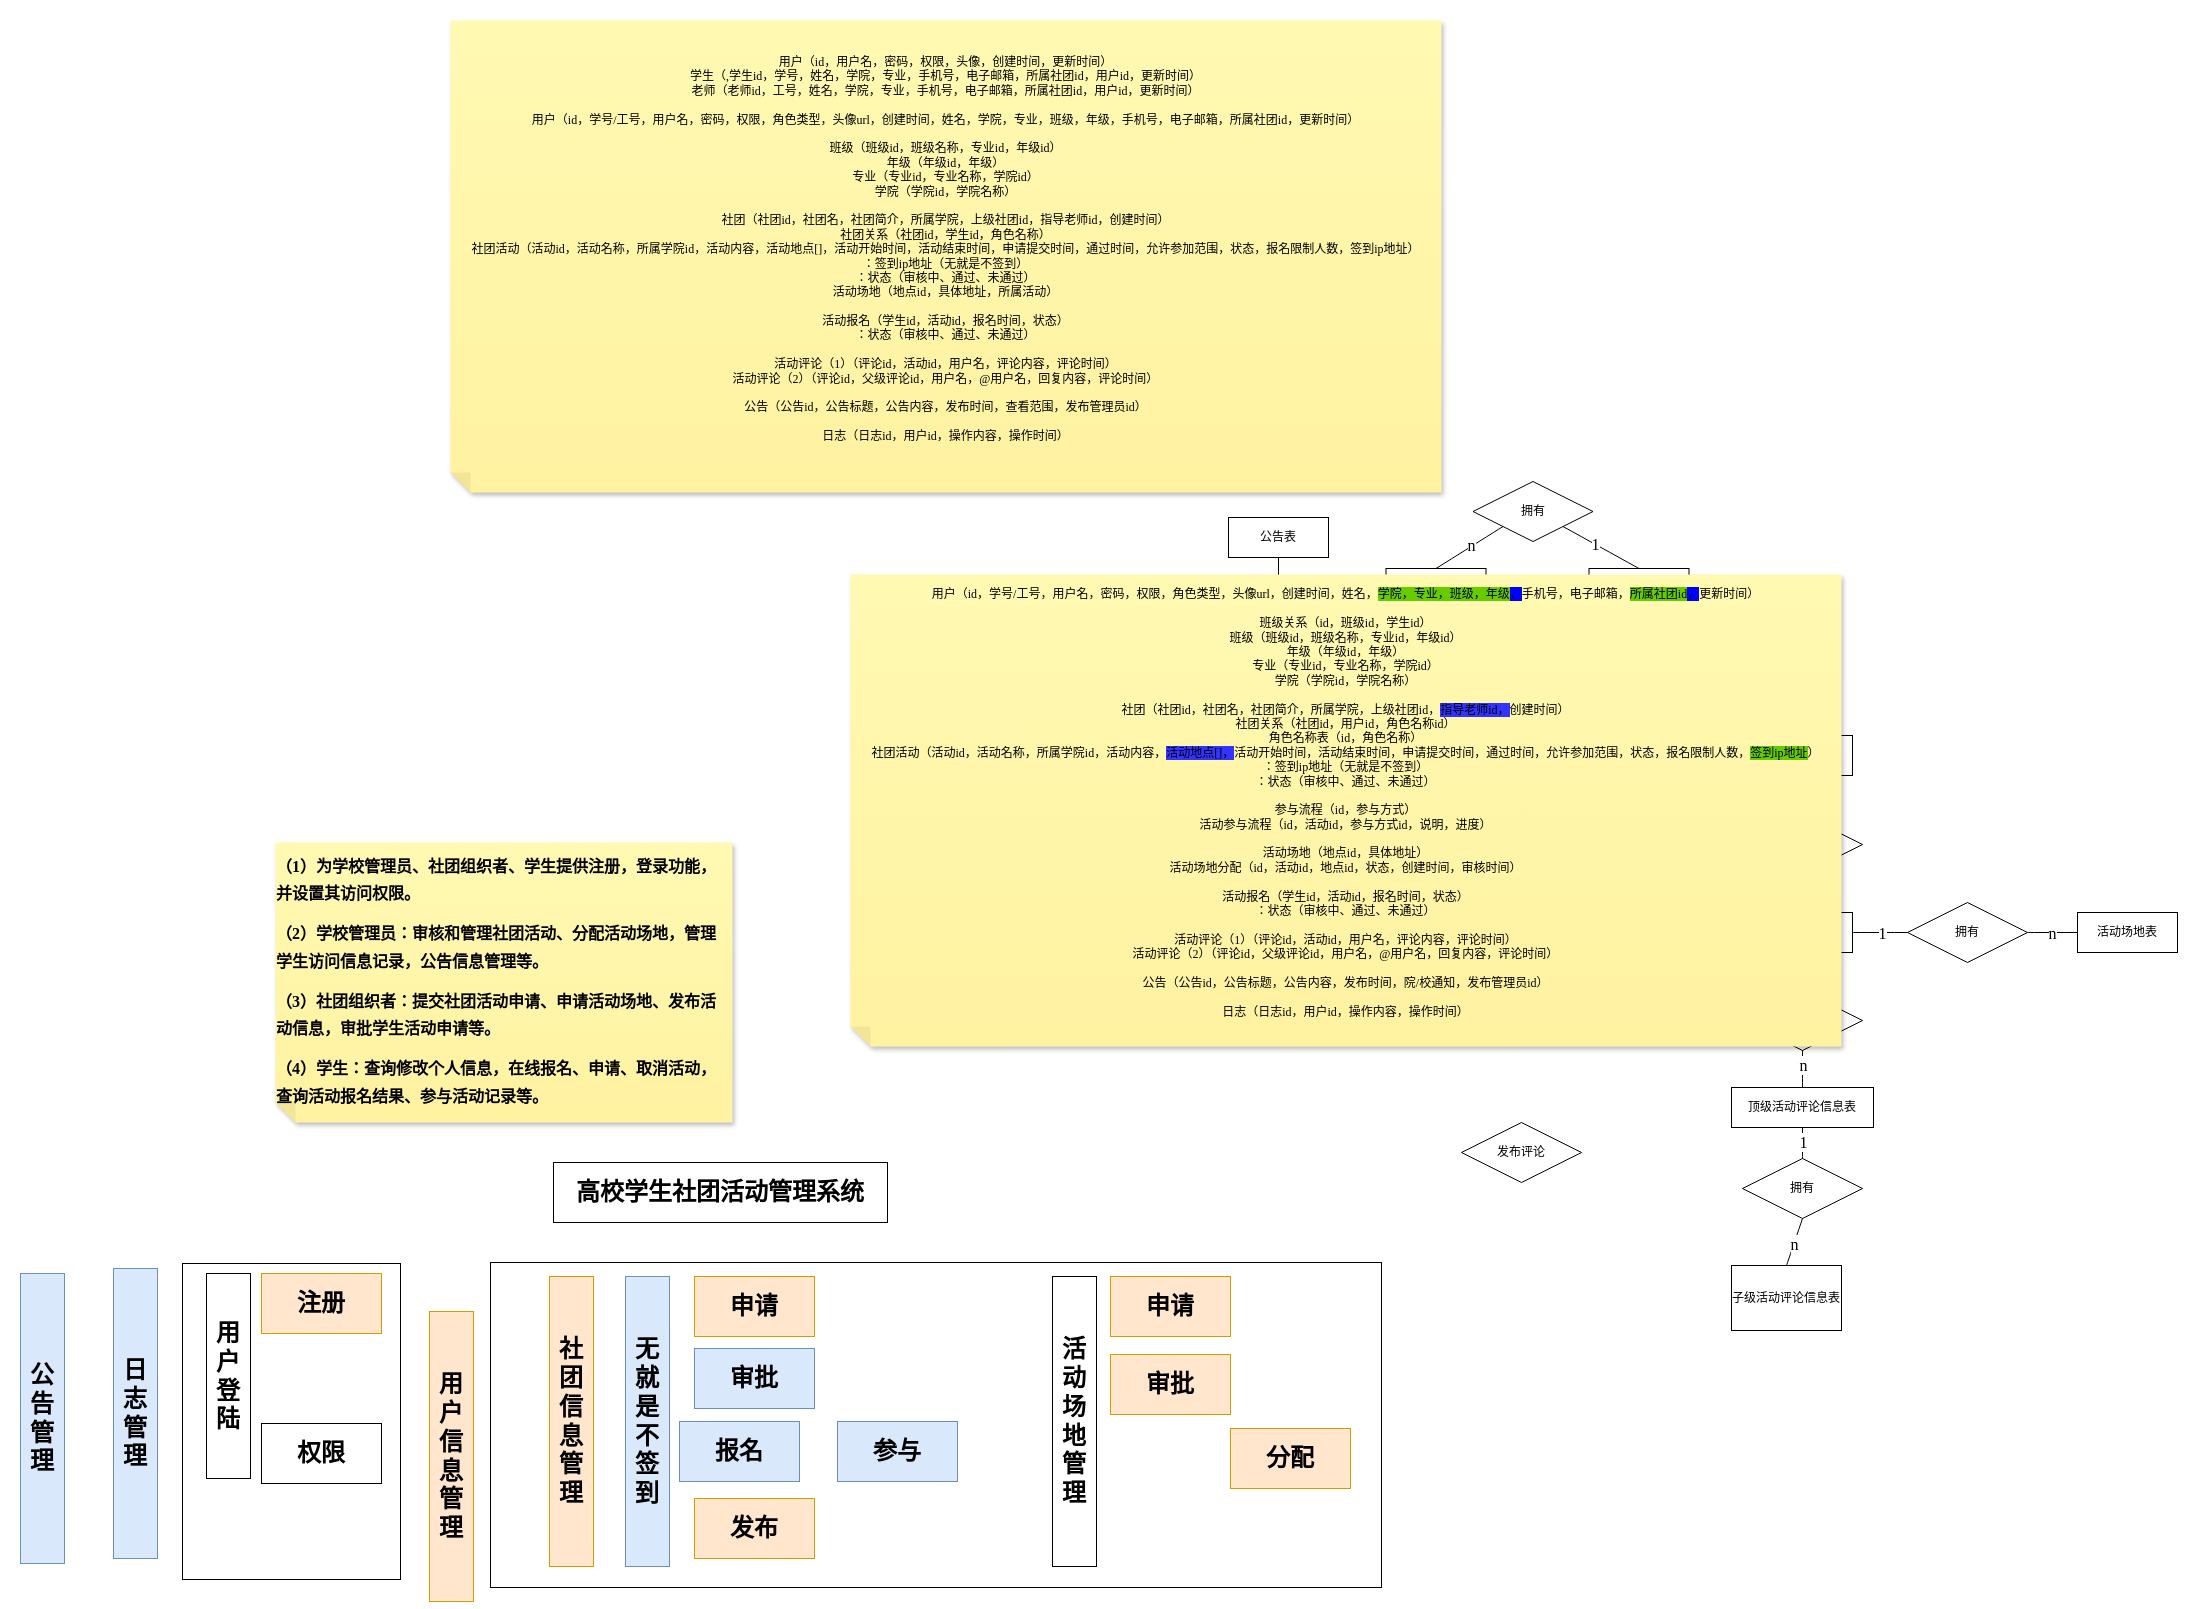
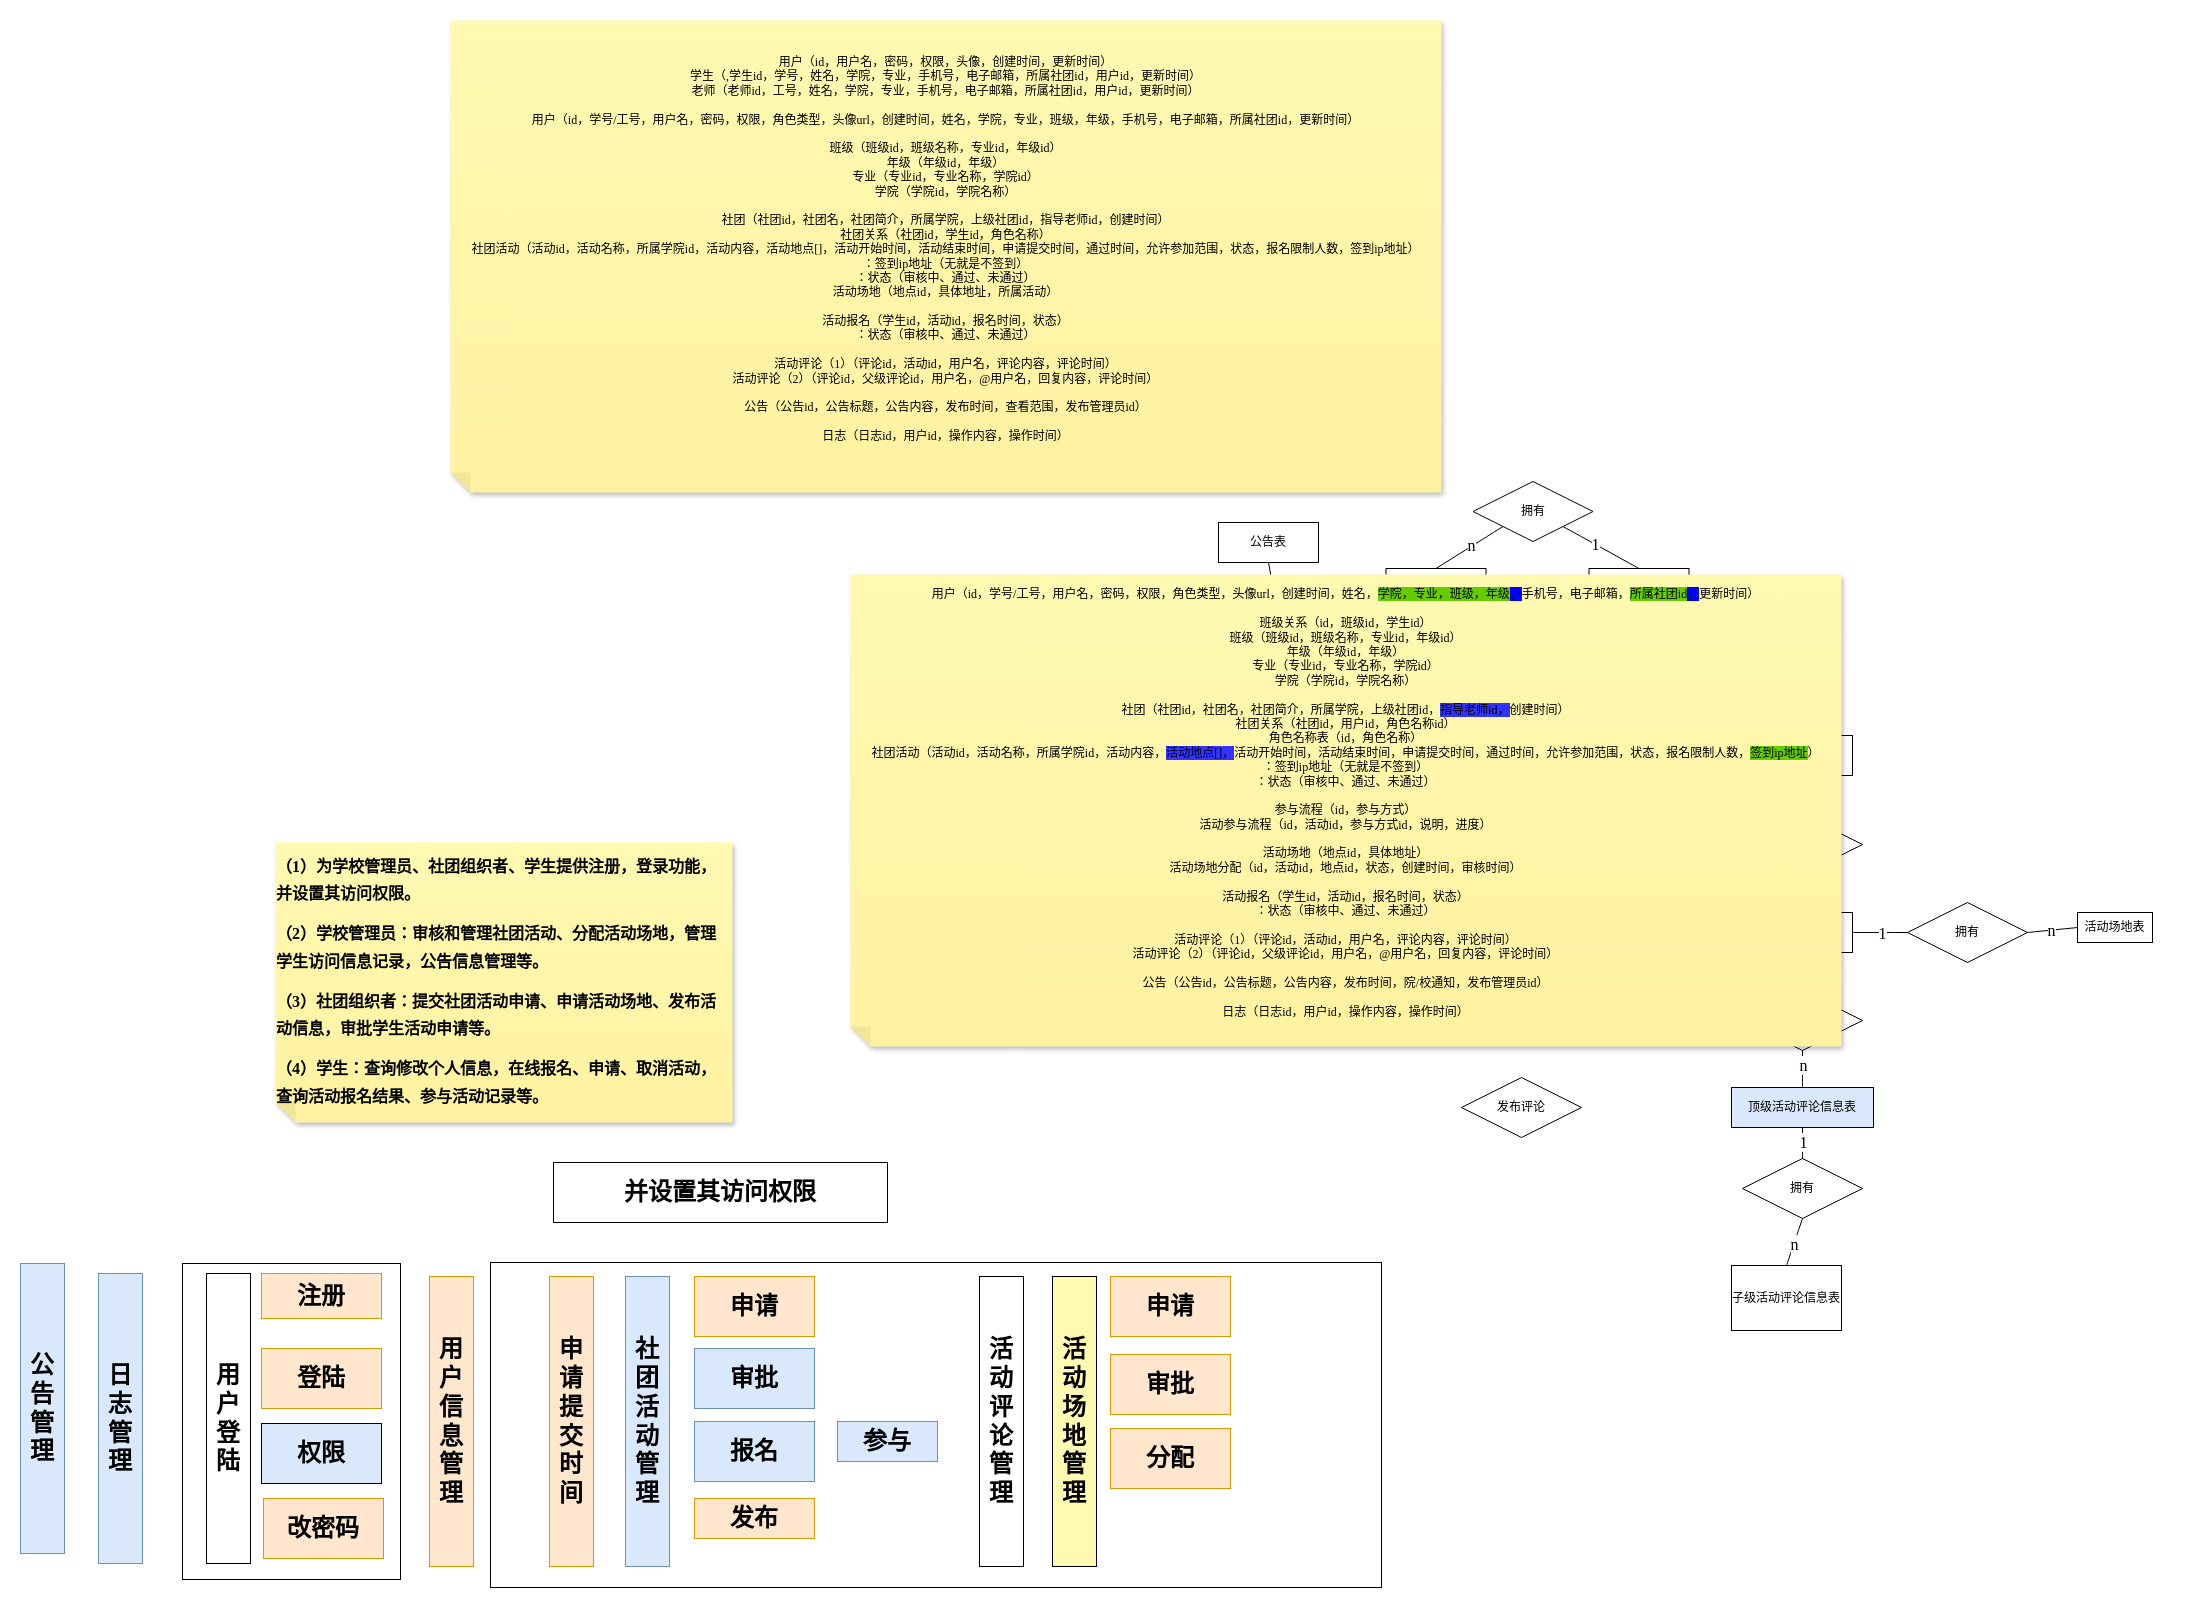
(1279, 538) -> (1269, 543)
(2128, 933) -> (2115, 928)
(1803, 1108) -> (1803, 1108)
(1522, 1153) -> (1522, 1108)
(721, 1193) -> (721, 1193)
(322, 1304) -> (322, 1296)
(229, 1376) -> (229, 1419)
none -> (322, 1379)
(136, 1414) -> (121, 1419)
(43, 1419) -> (43, 1409)
(572, 1422) -> (572, 1422)
(648, 1422) -> (648, 1422)
none -> (1002, 1422)
(1075, 1422) -> (1075, 1422)
(740, 1452) -> (755, 1452)
(898, 1452) -> (888, 1442)
(322, 1454) -> (322, 1454)
(452, 1457) -> (452, 1422)
(1291, 1459) -> (1171, 1459)
none -> (324, 1529)
(755, 1529) -> (755, 1519)
